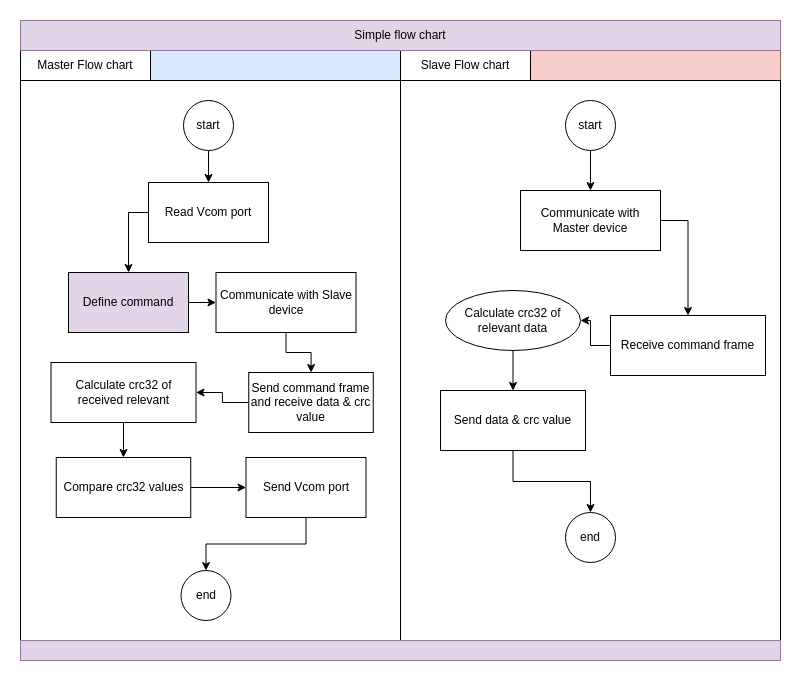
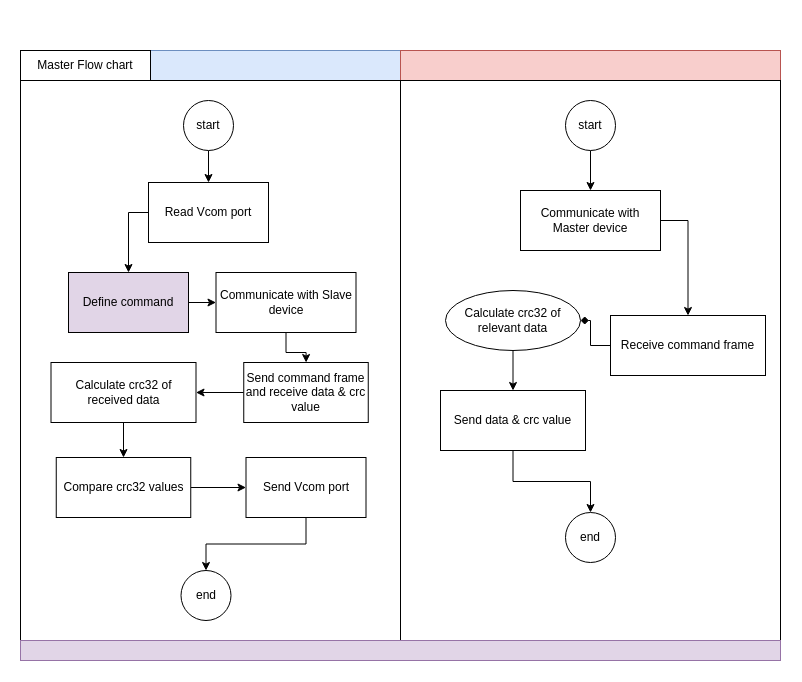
(401, 36) -> none
(466, 66) -> none
(591, 322) -> (591, 322)
(124, 393) -> (124, 393)
(311, 403) -> (306, 393)
